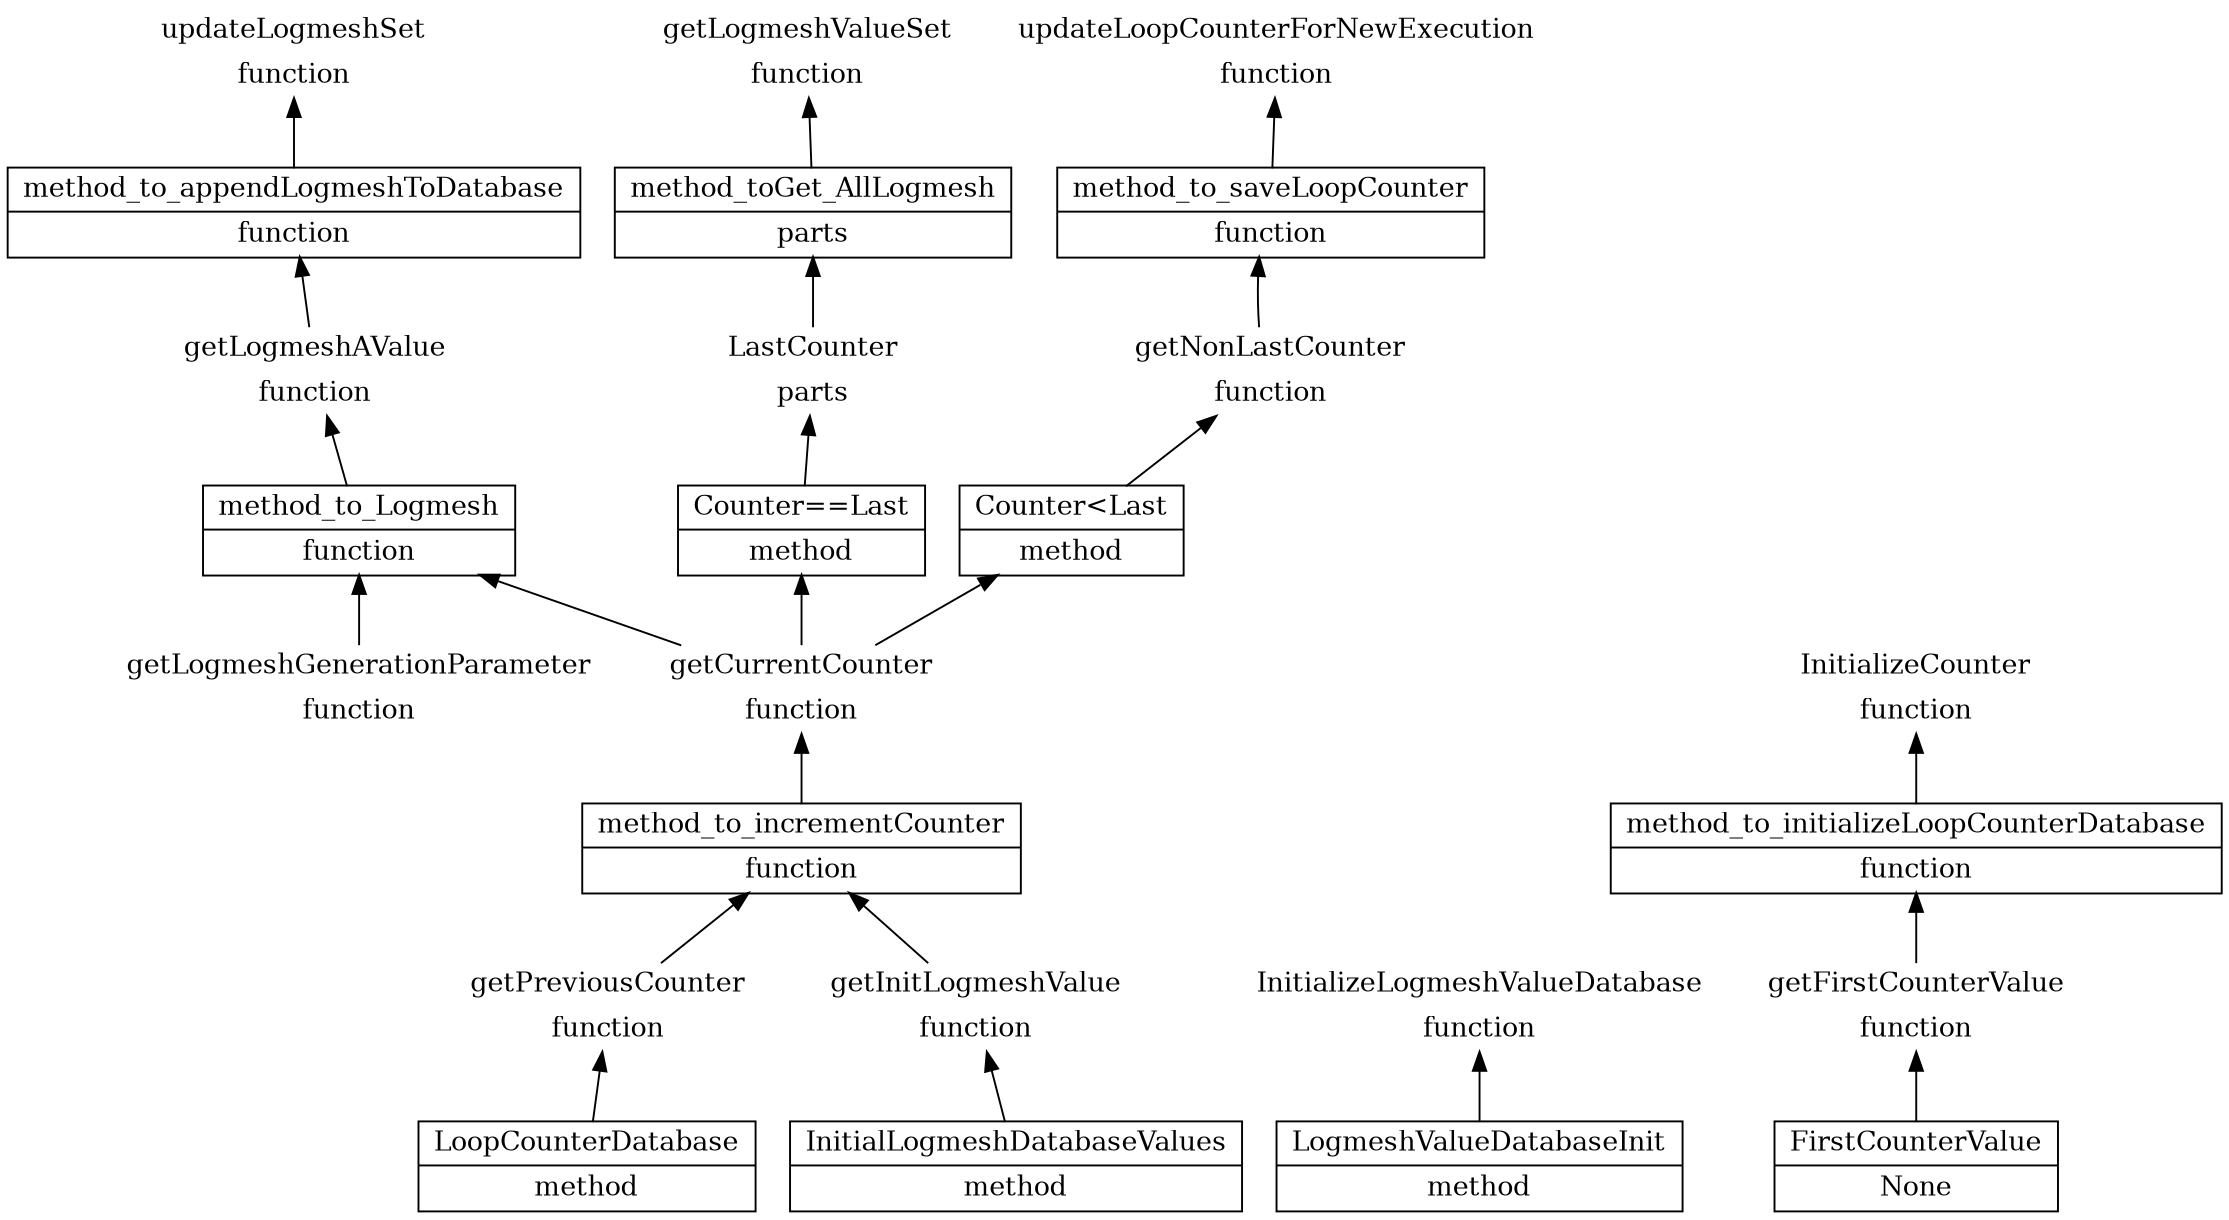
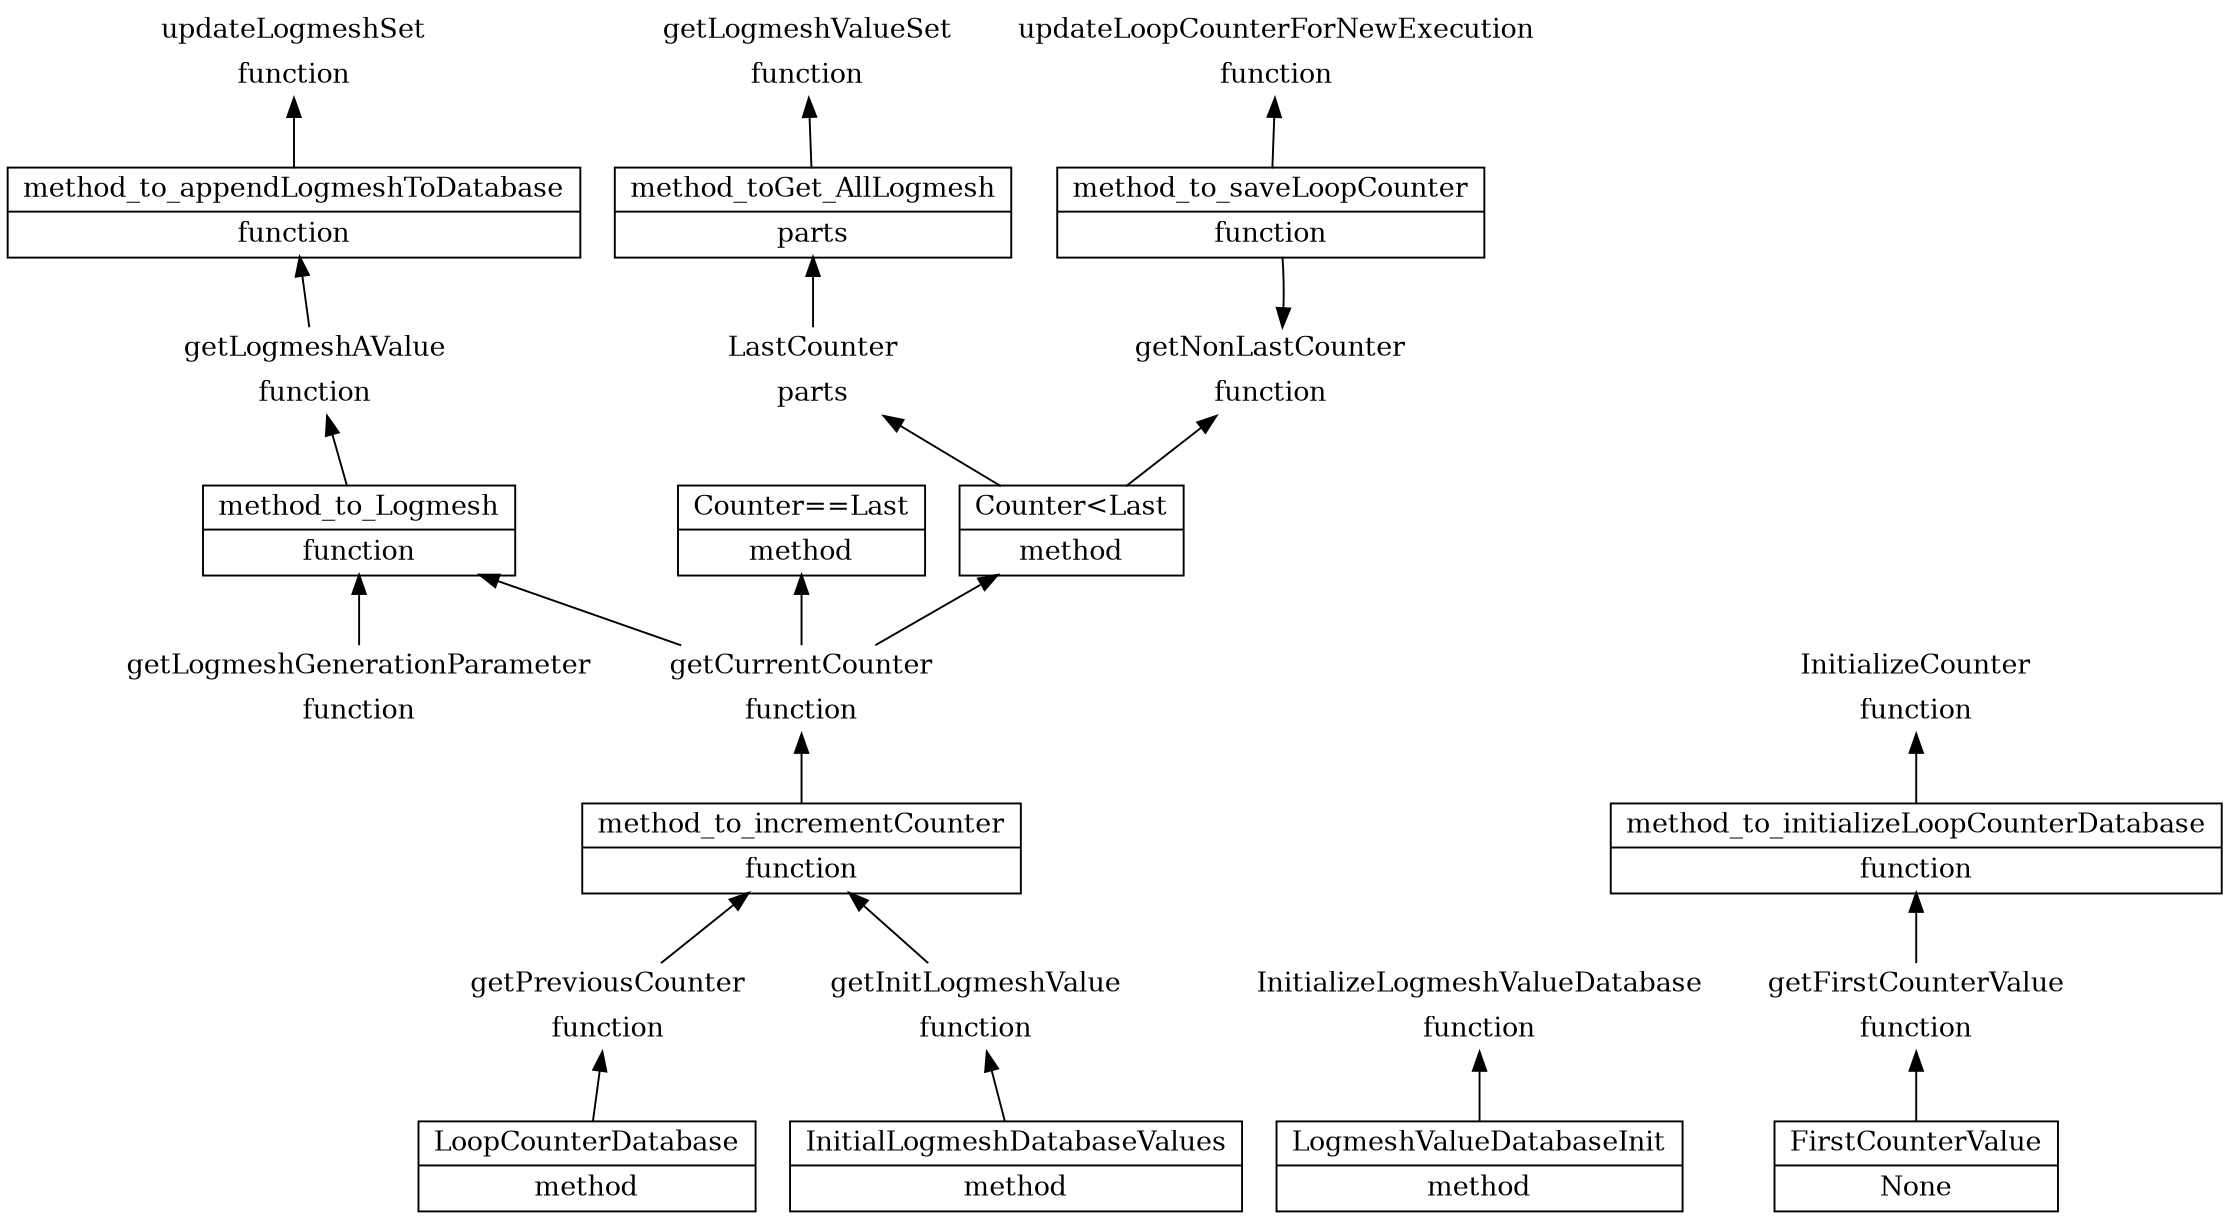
(1258, 302) -> (1284, 282)
(807, 461) -> (951, 456)
